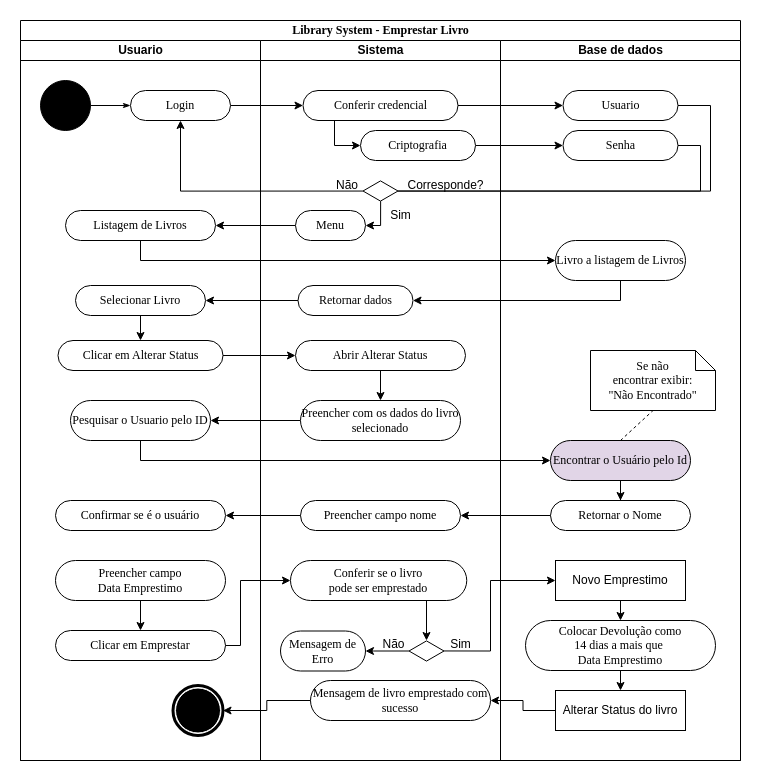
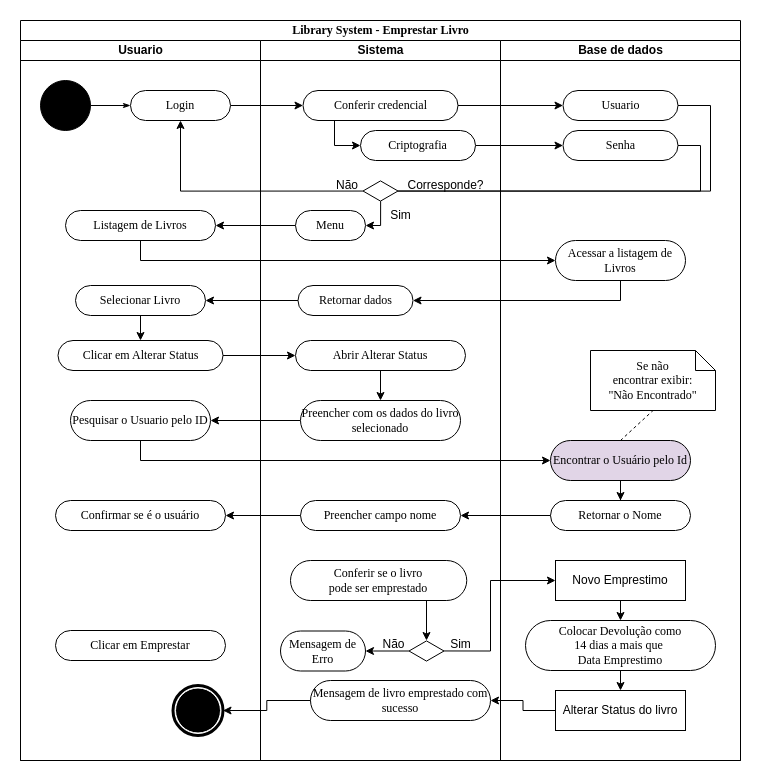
(621, 261) -> (621, 261)
(141, 581) -> none
(241, 600) -> none
(141, 620) -> none
